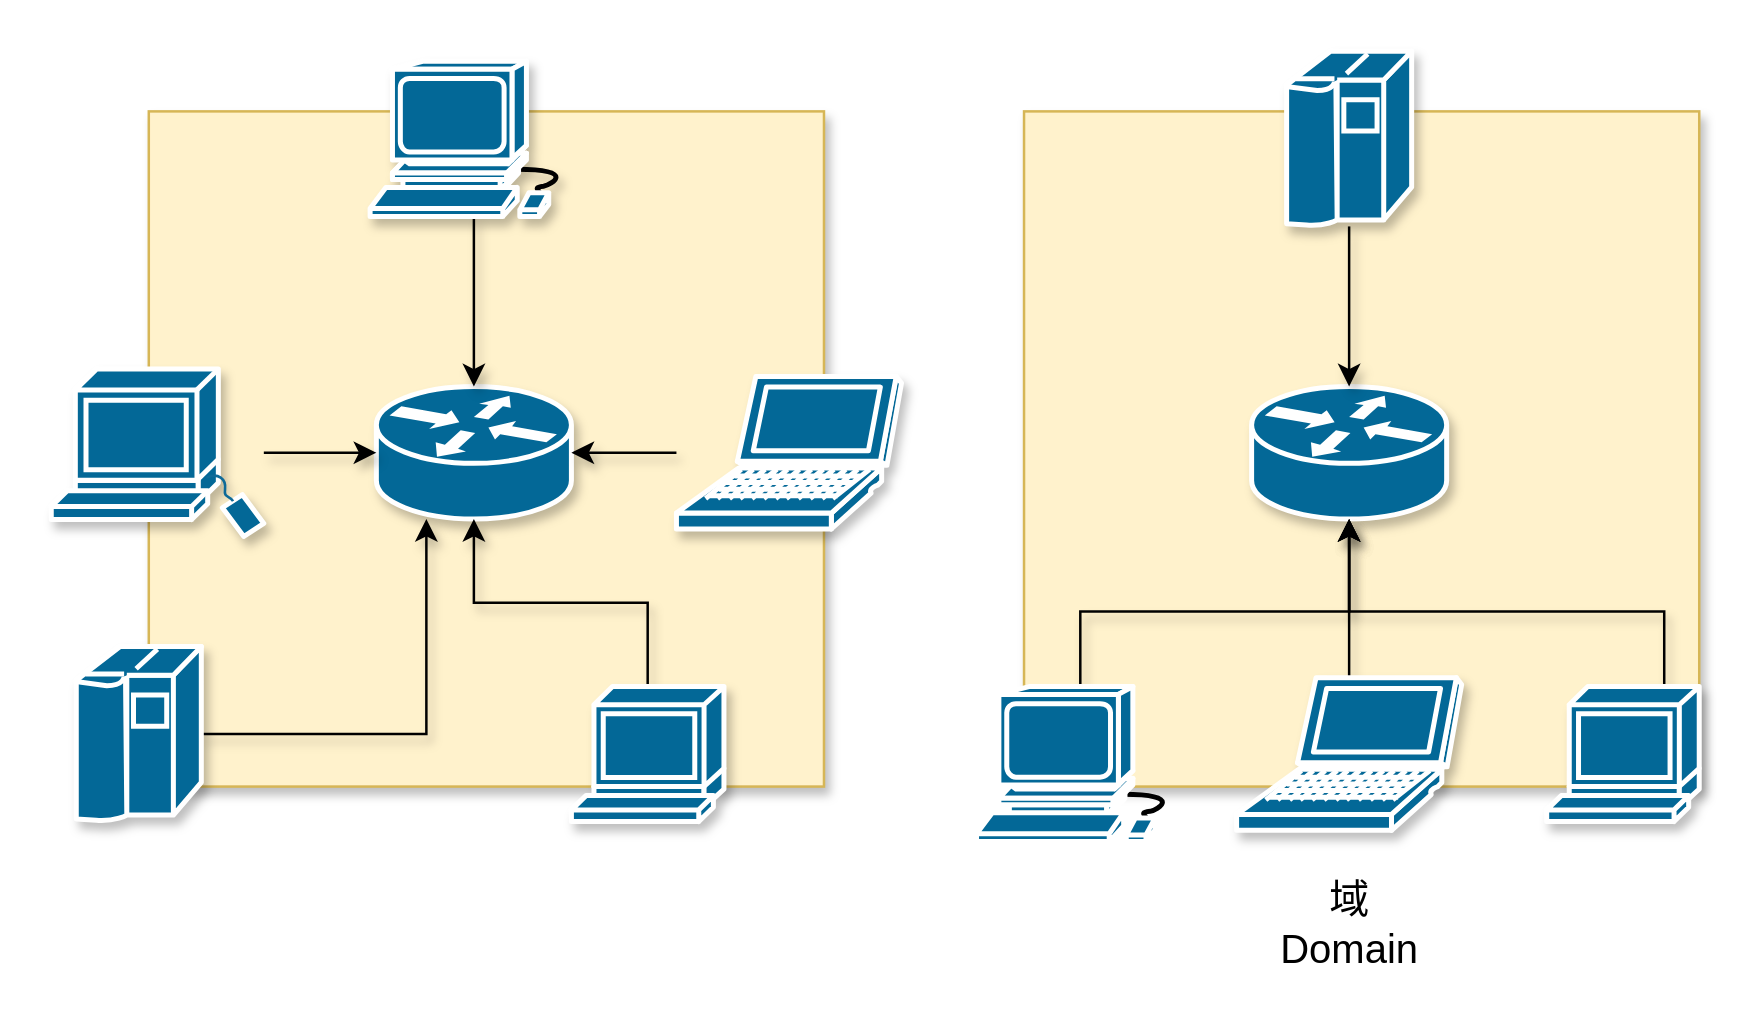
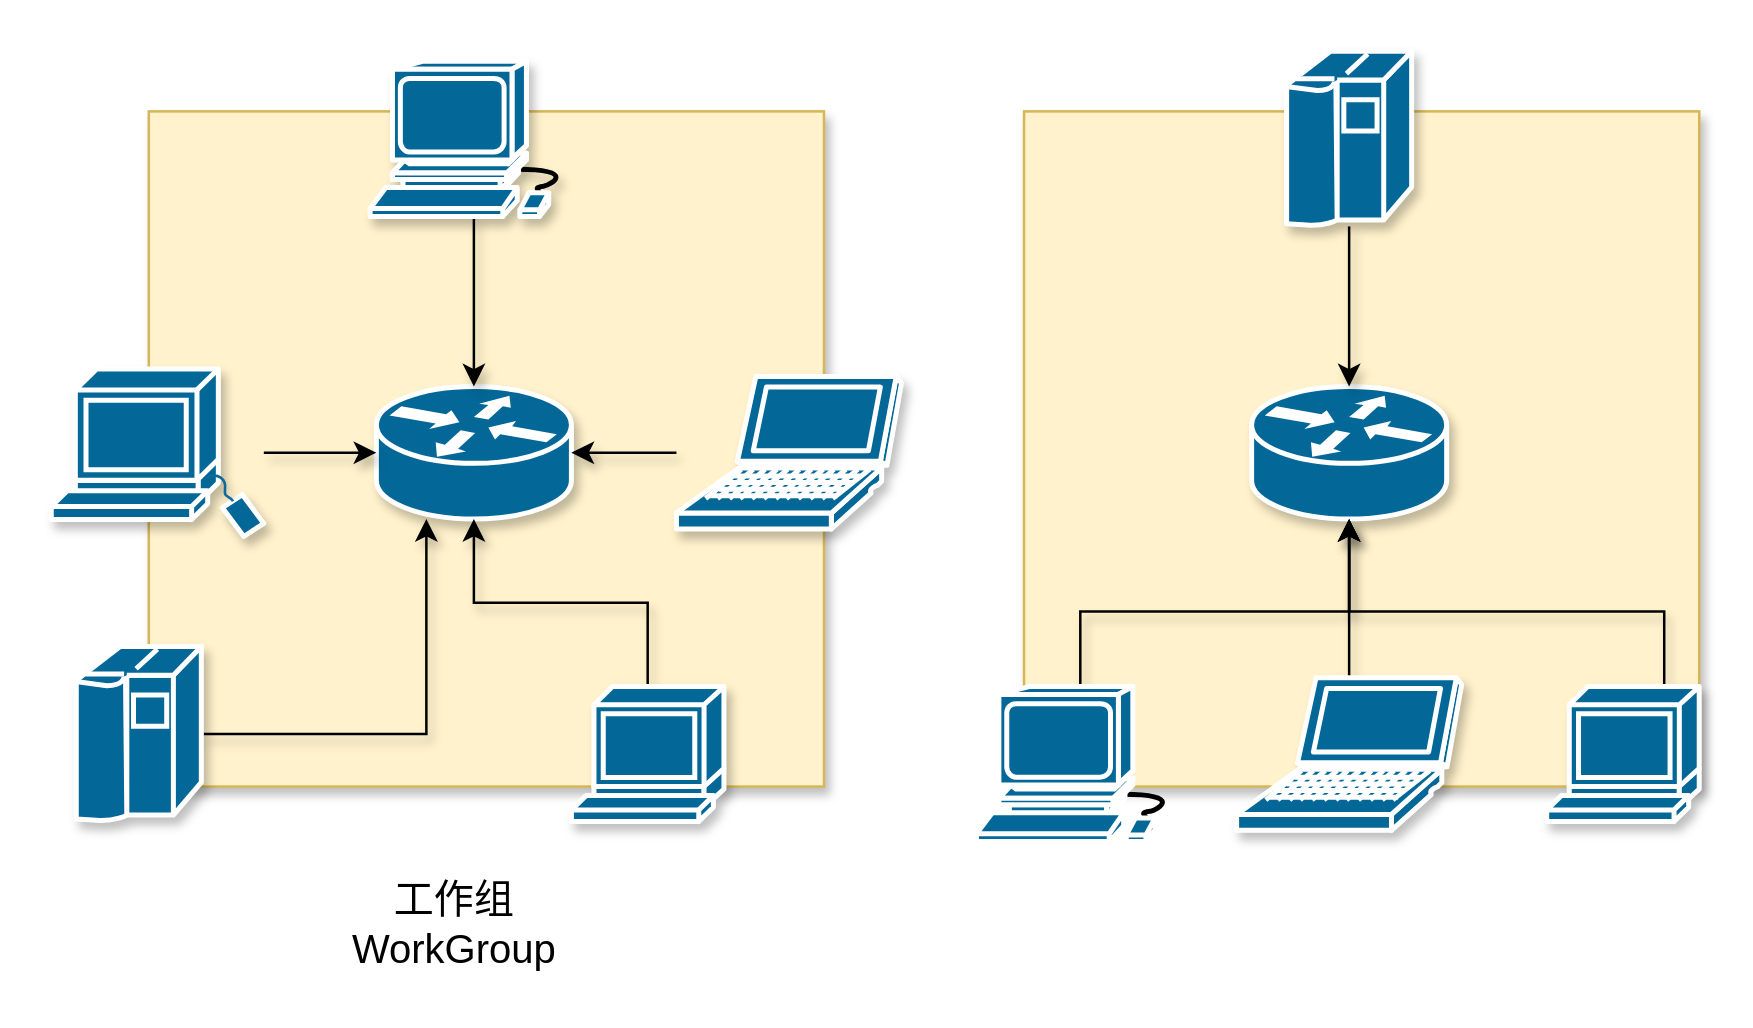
none -> (453, 924)
(1349, 924) -> none
